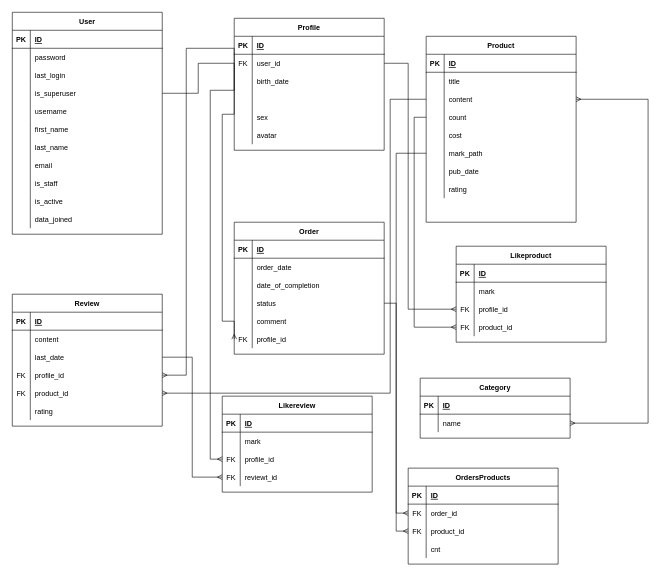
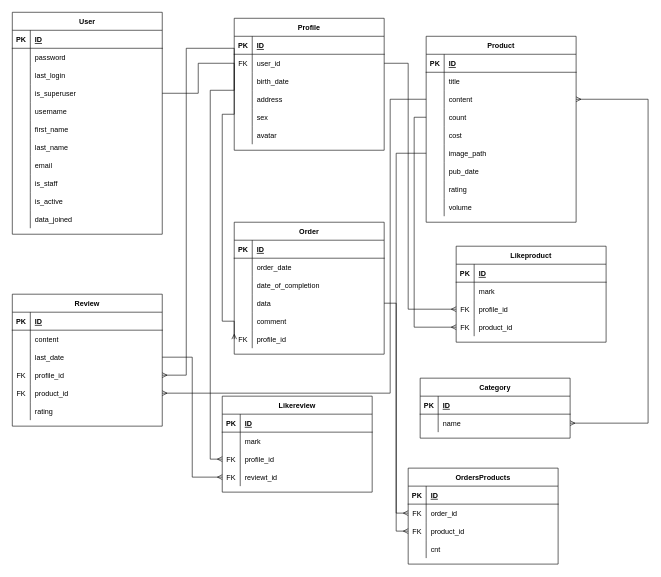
none -> (318, 99)
(467, 154) -> (468, 154)
none -> (510, 207)
(269, 304) -> (265, 304)
